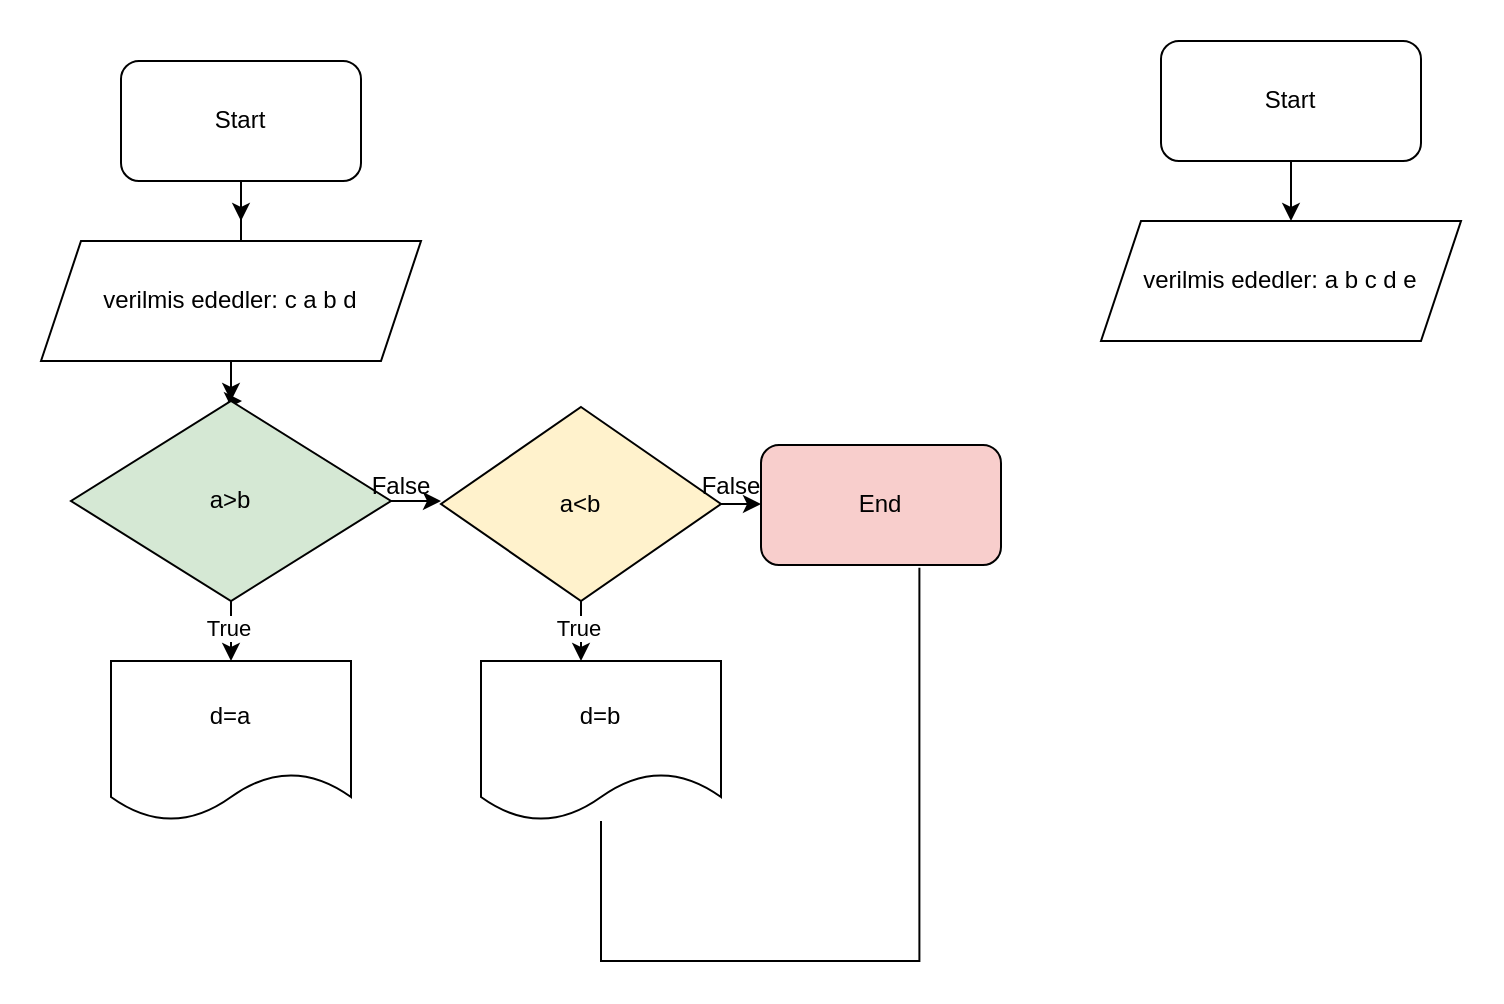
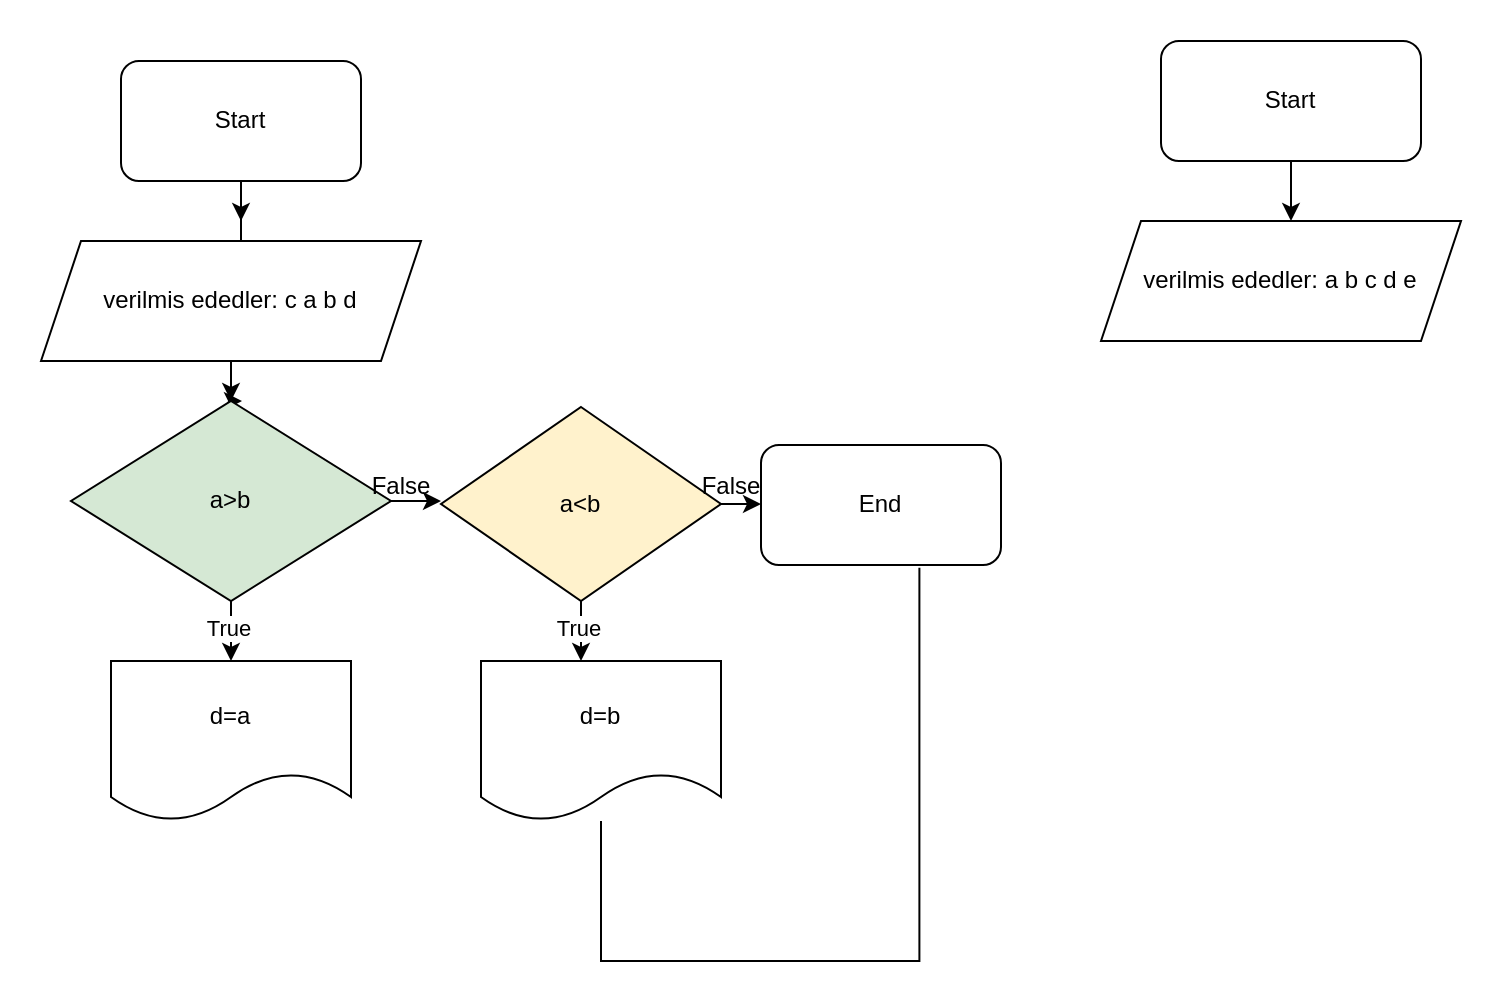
(881, 505) -> (881, 505)
